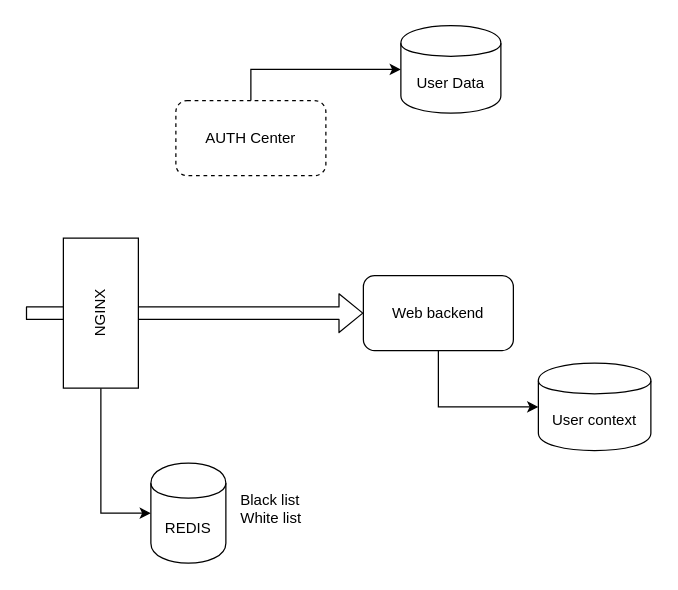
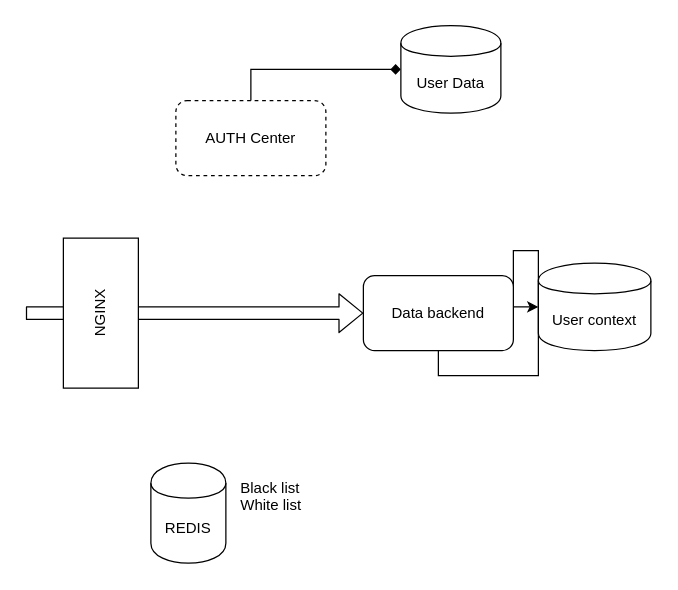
(391, 69) -> (390, 69)
(438, 313) -> (438, 313)
(594, 407) -> (594, 307)
(101, 471) -> none
(276, 507) -> (276, 494)
